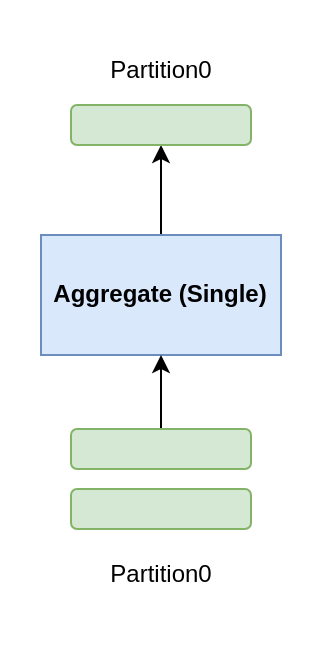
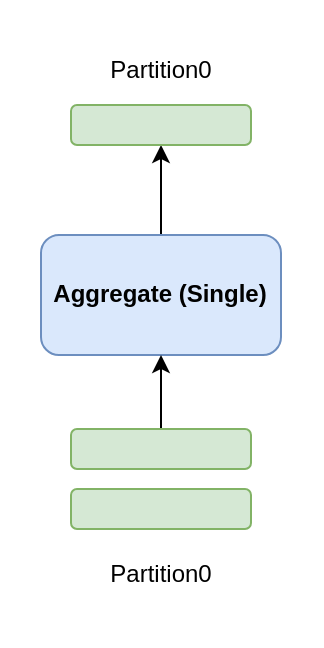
(161, 295) -> (161, 295)
